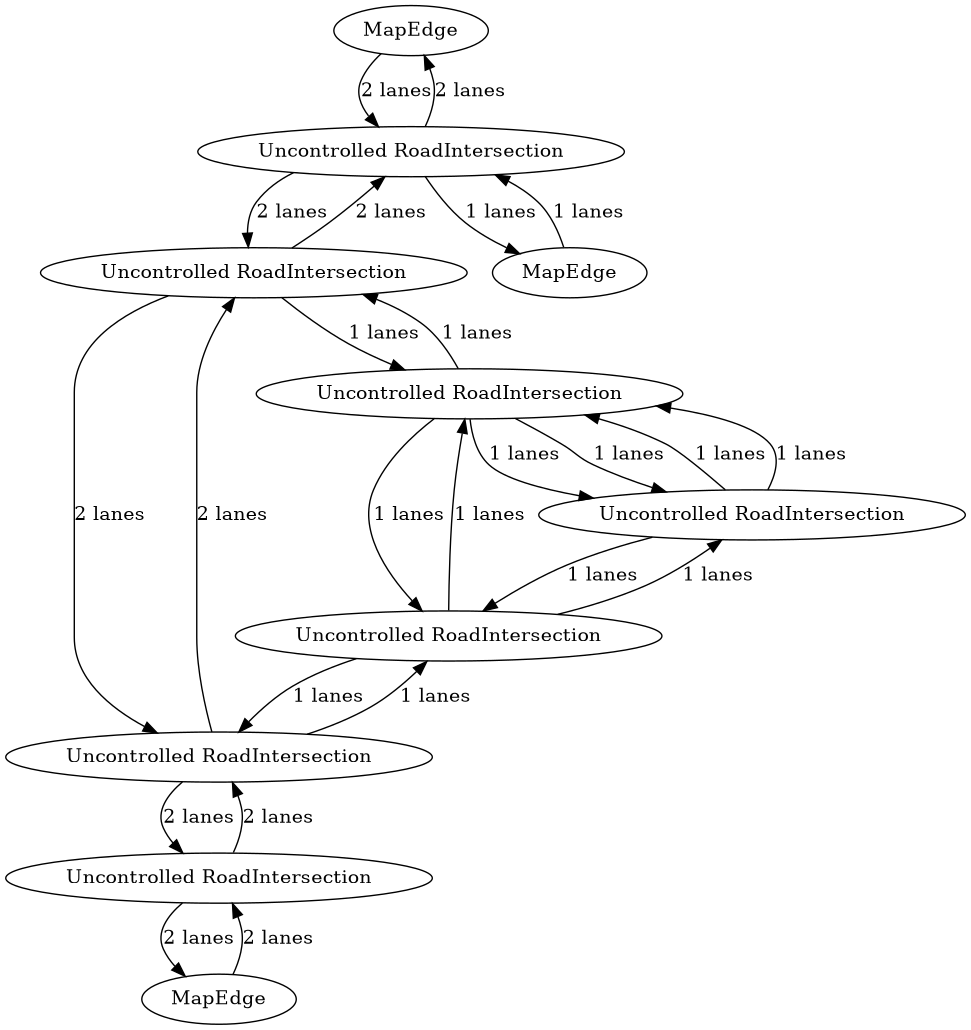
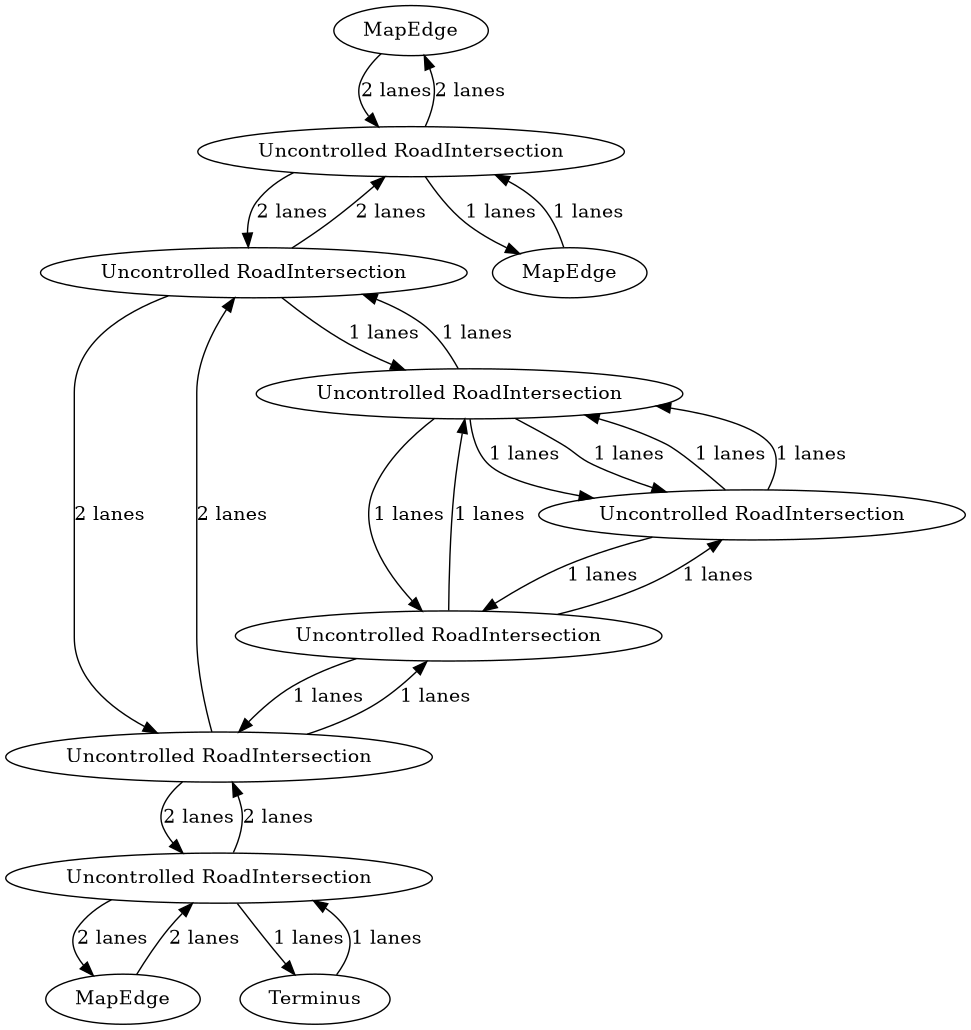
none -> (315, 999)
